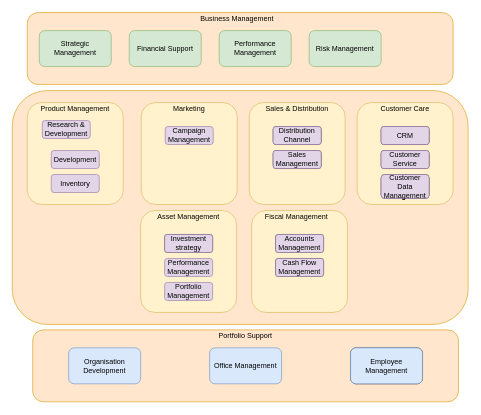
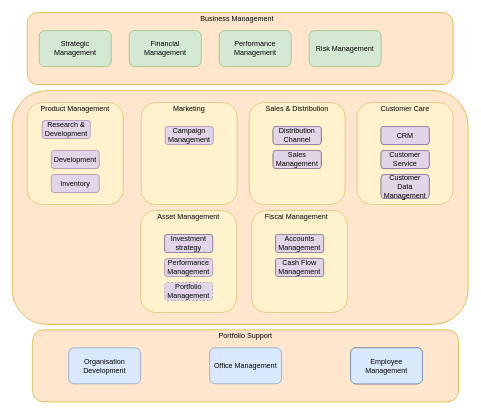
(165, 48) -> (165, 48)
(189, 291) -> (189, 291)
